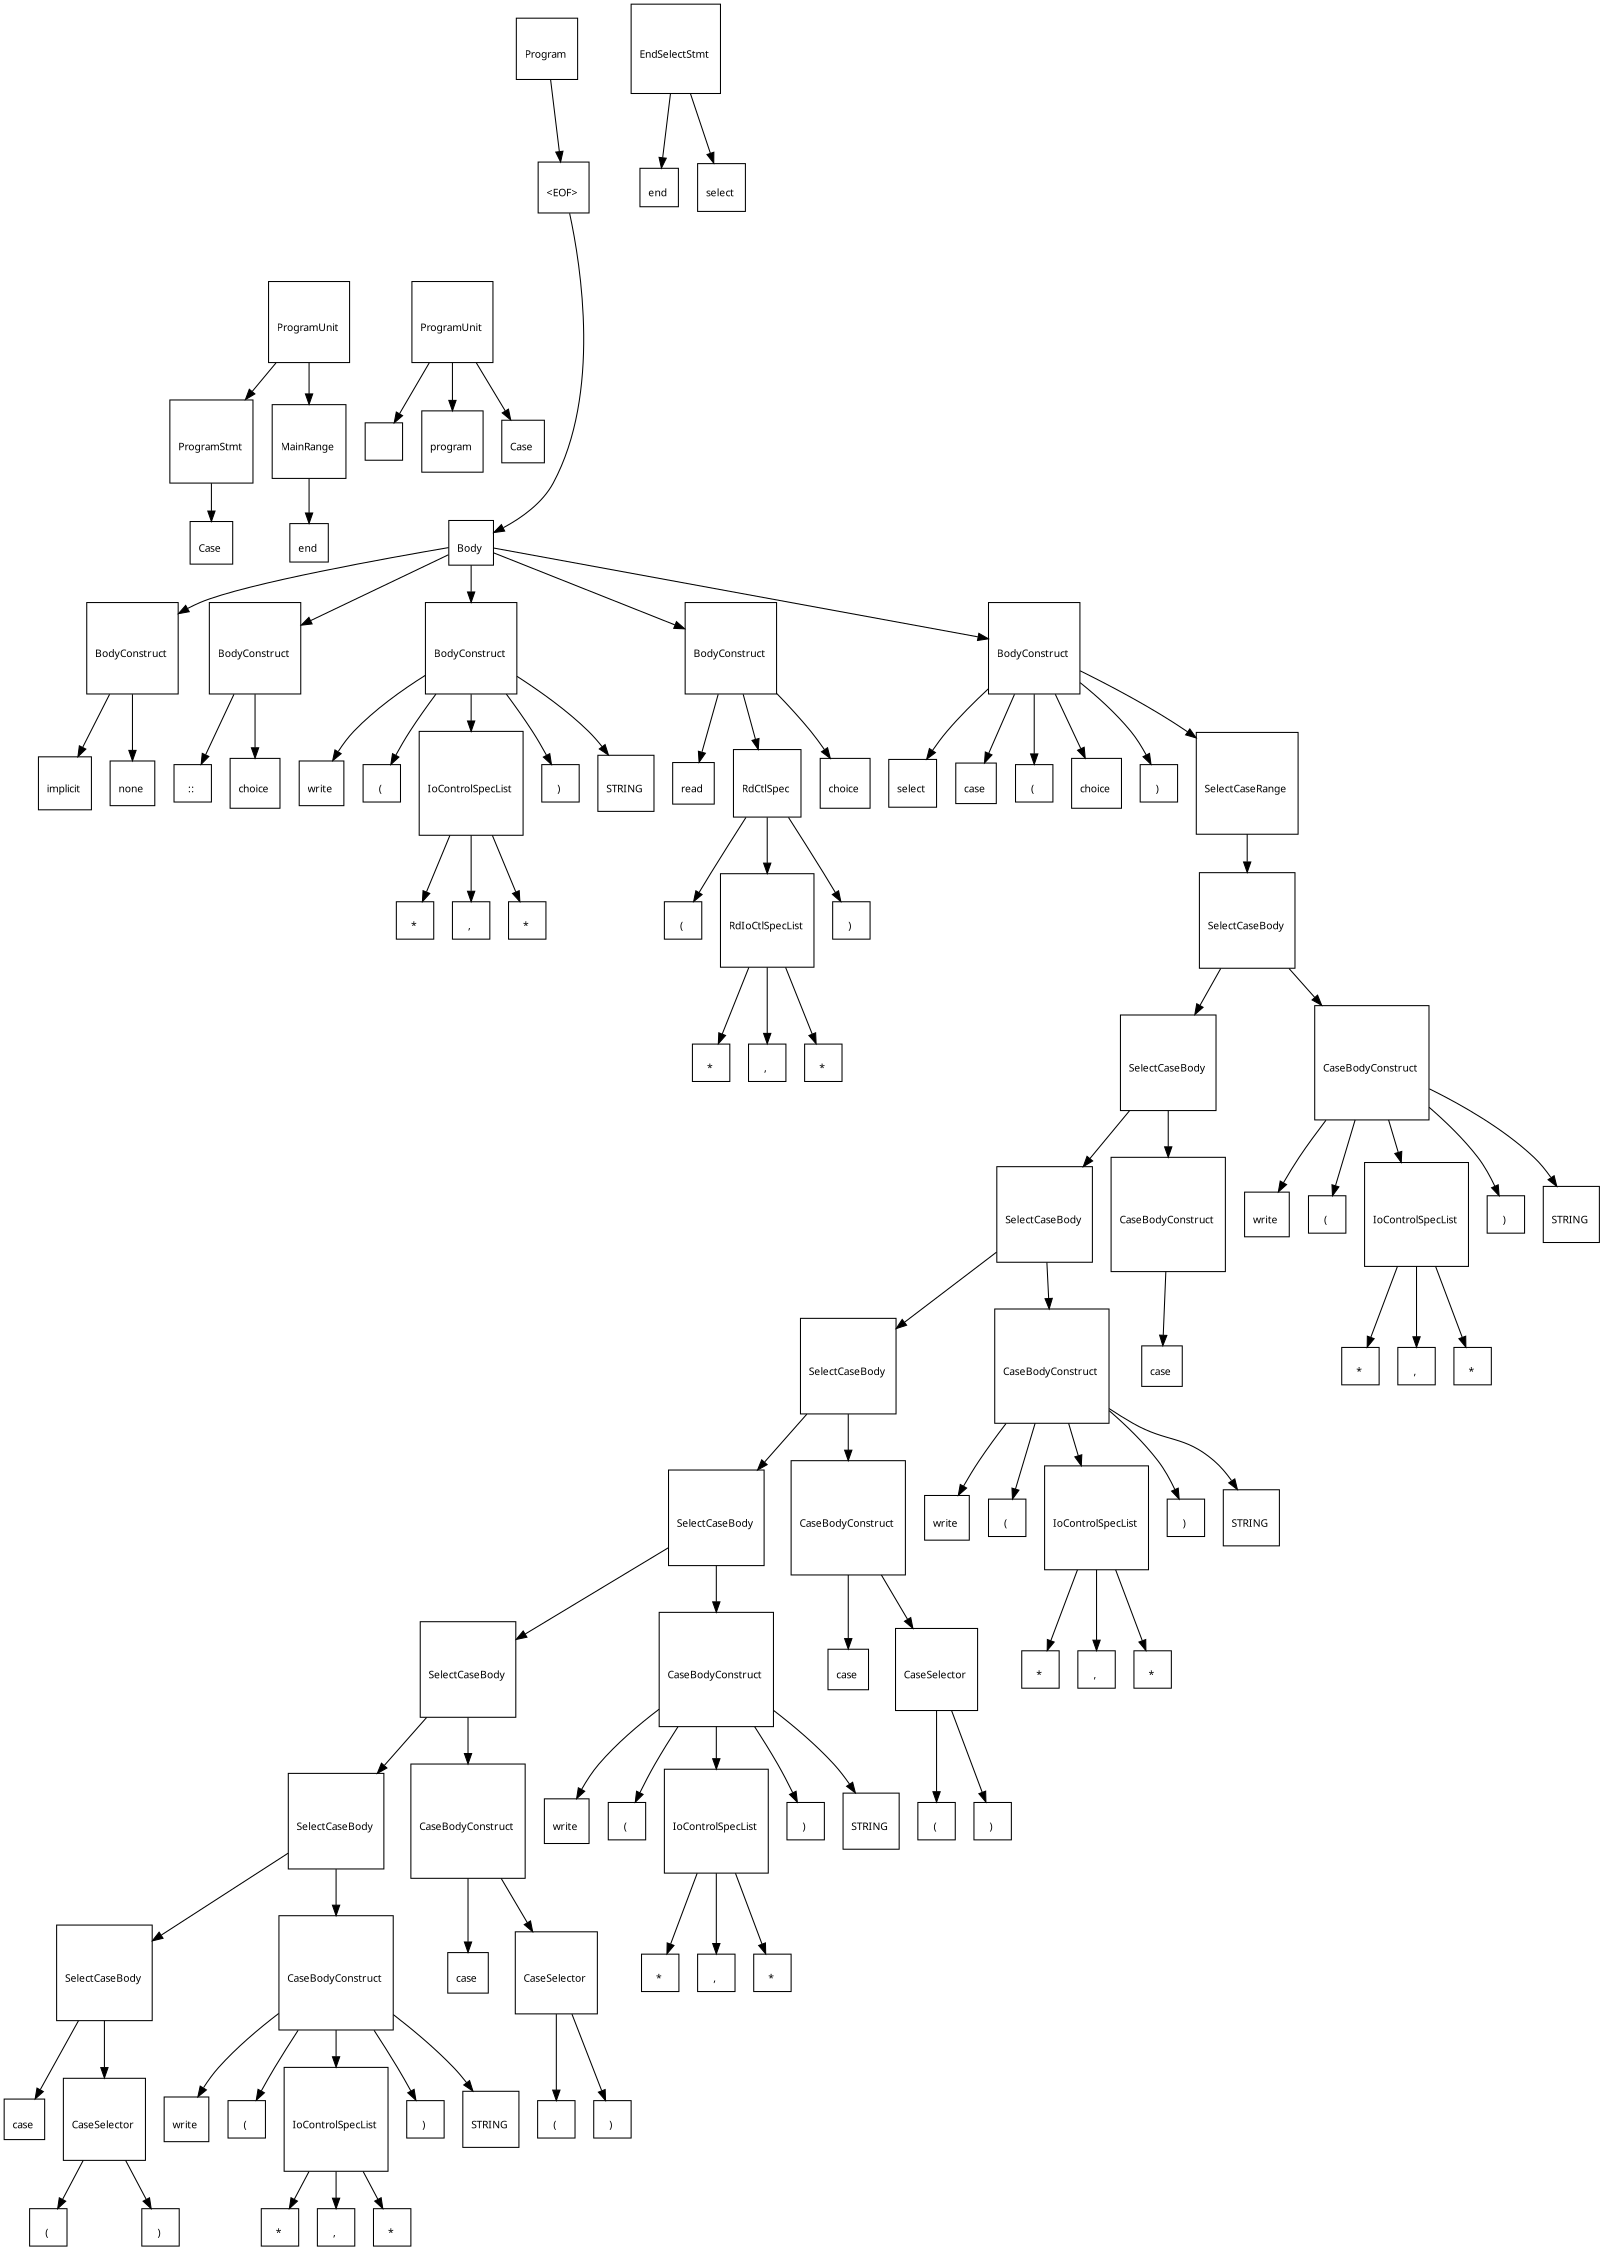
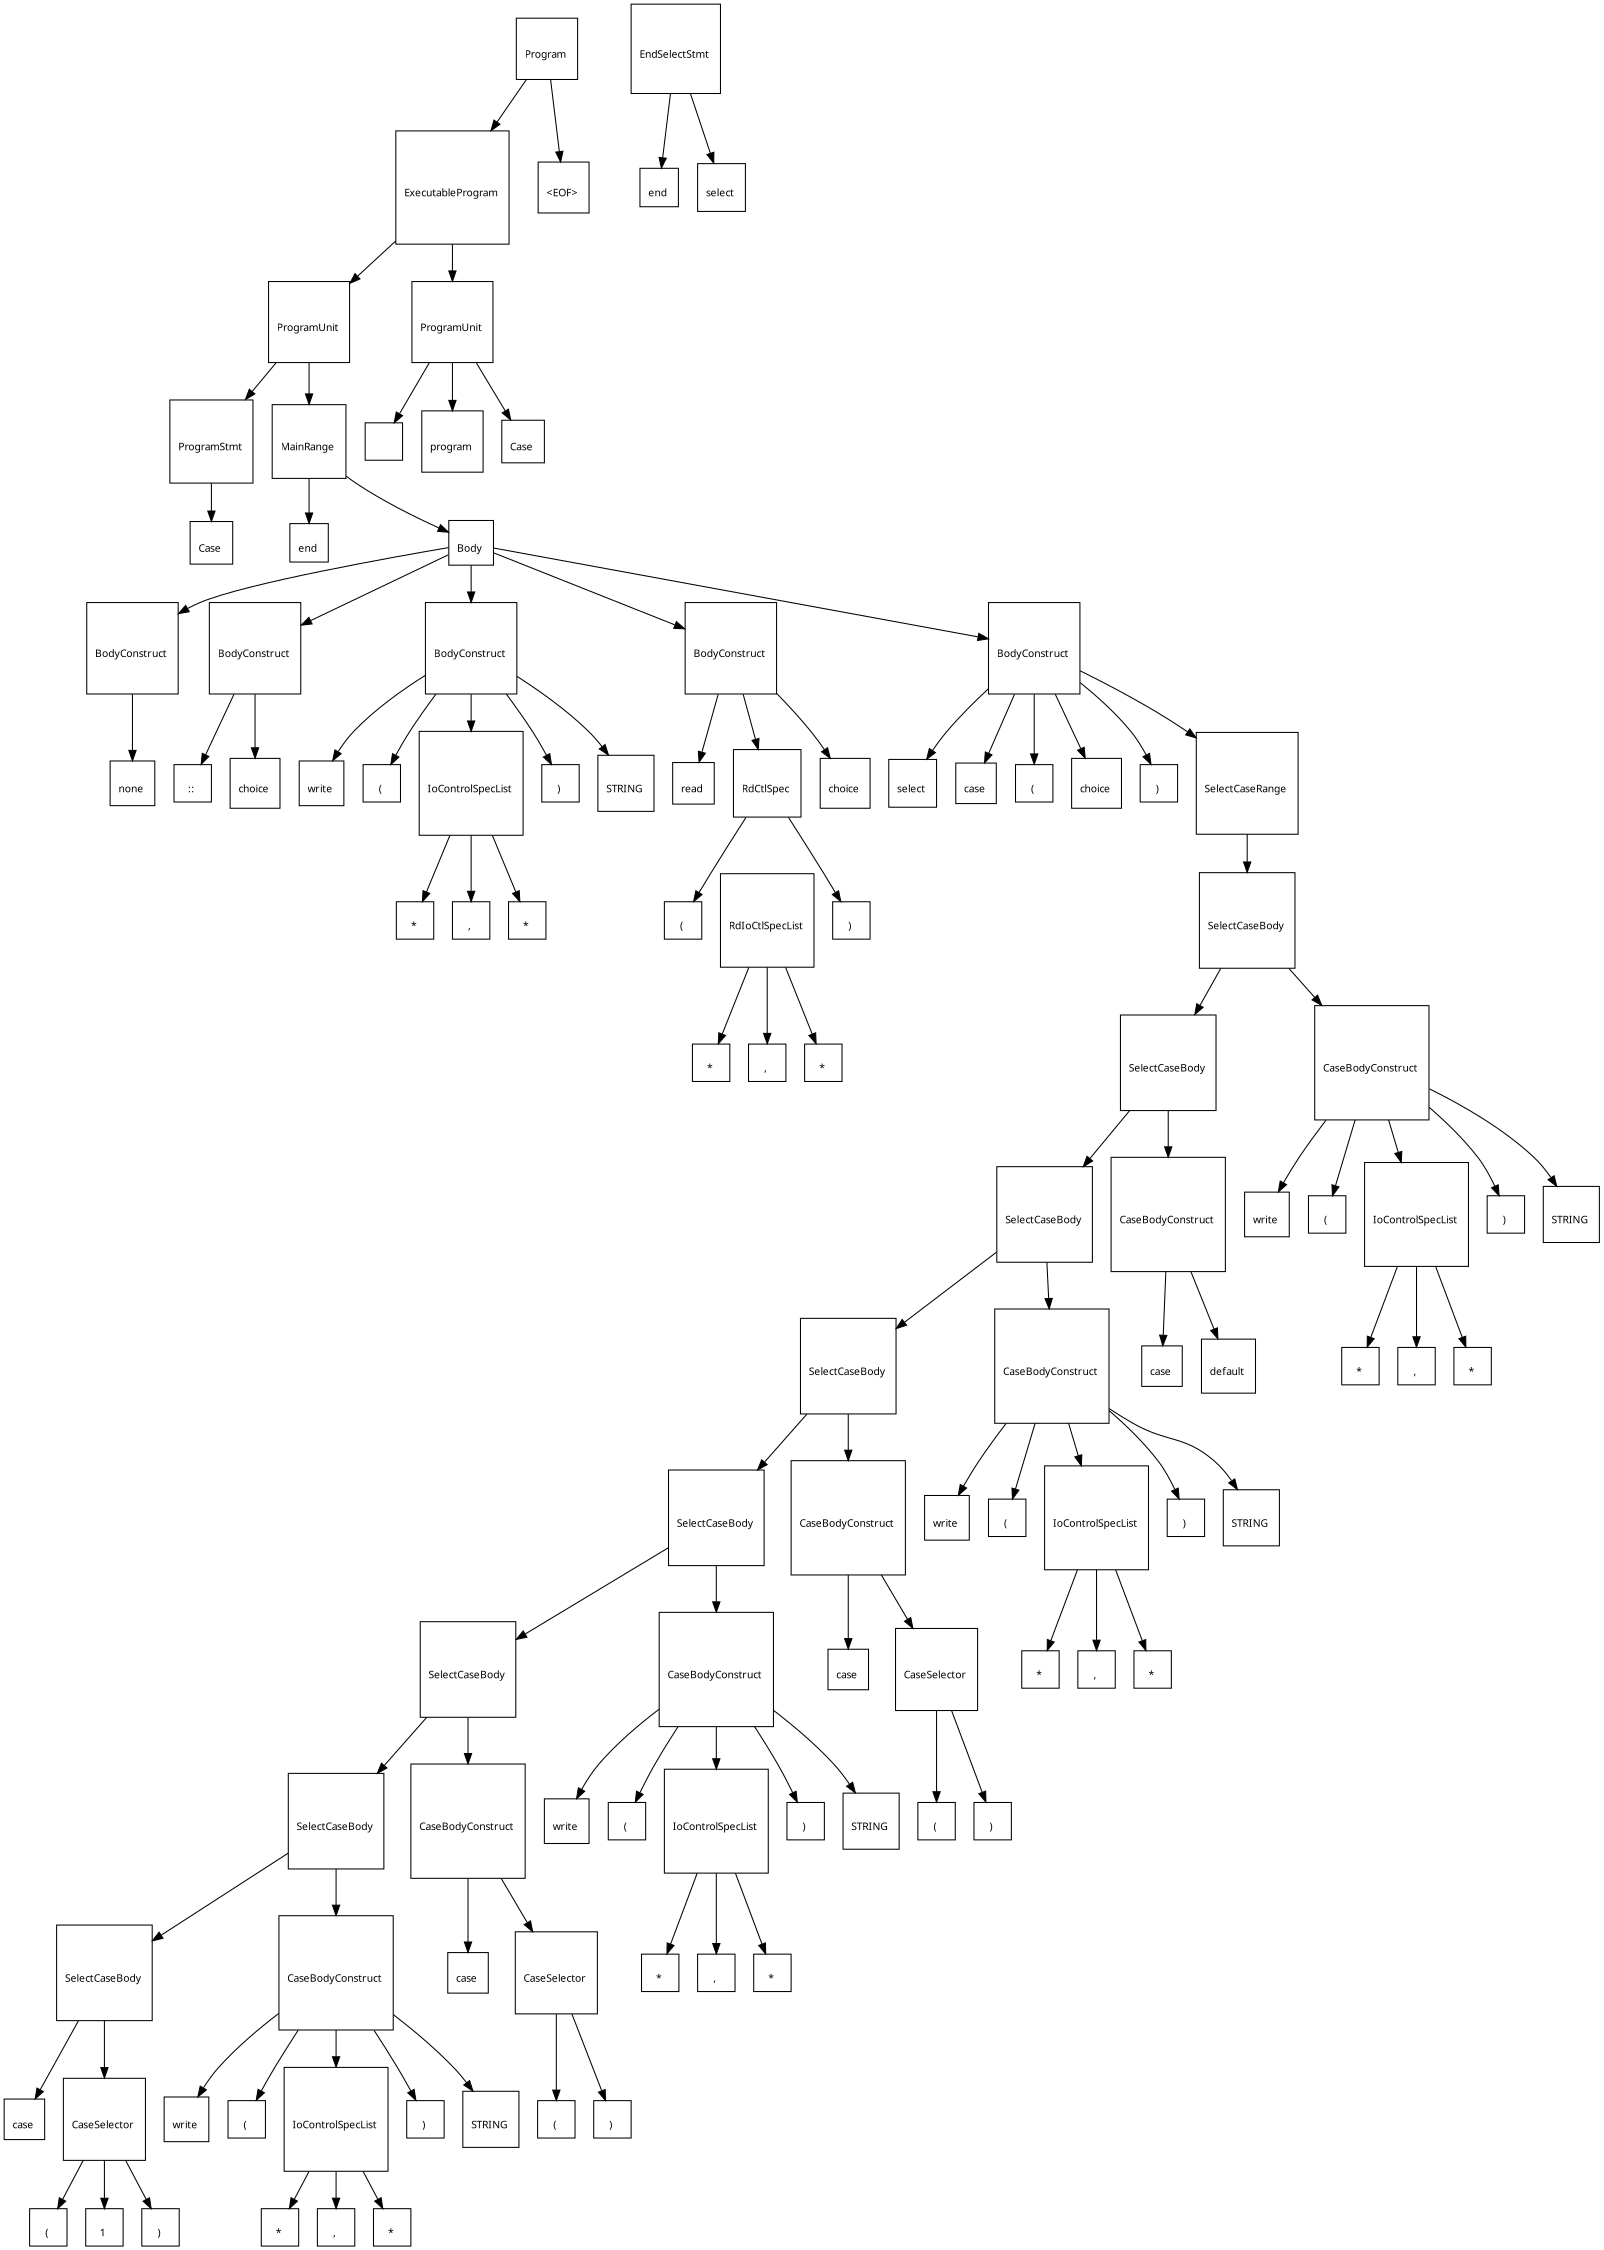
none -> (452, 188)
(581, 384) -> (391, 504)
(65, 783) -> none
(767, 840) -> none
none -> (1228, 1366)
none -> (104, 2227)
